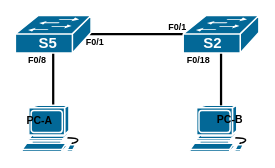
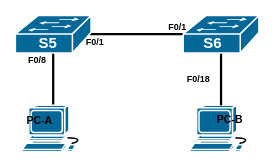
(213, 42) -> (213, 42)
(198, 60) -> (198, 79)
